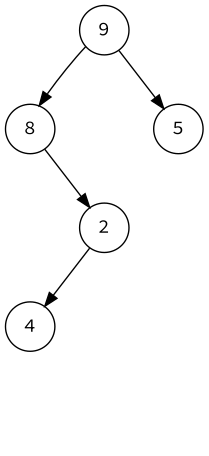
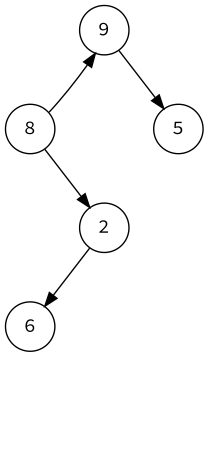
(66, 70) -> (69, 89)
(30, 327) -> (30, 327)
